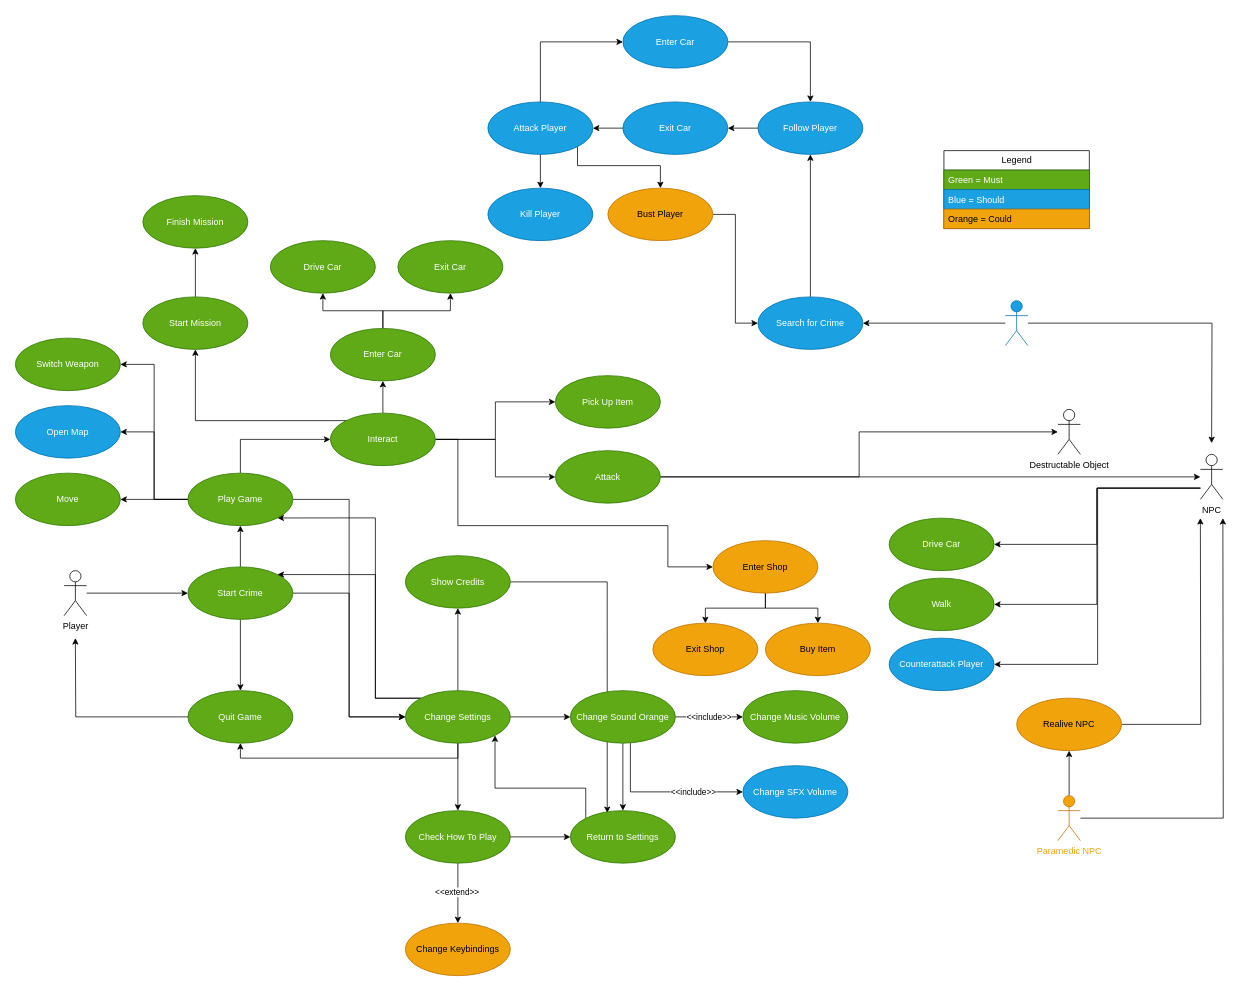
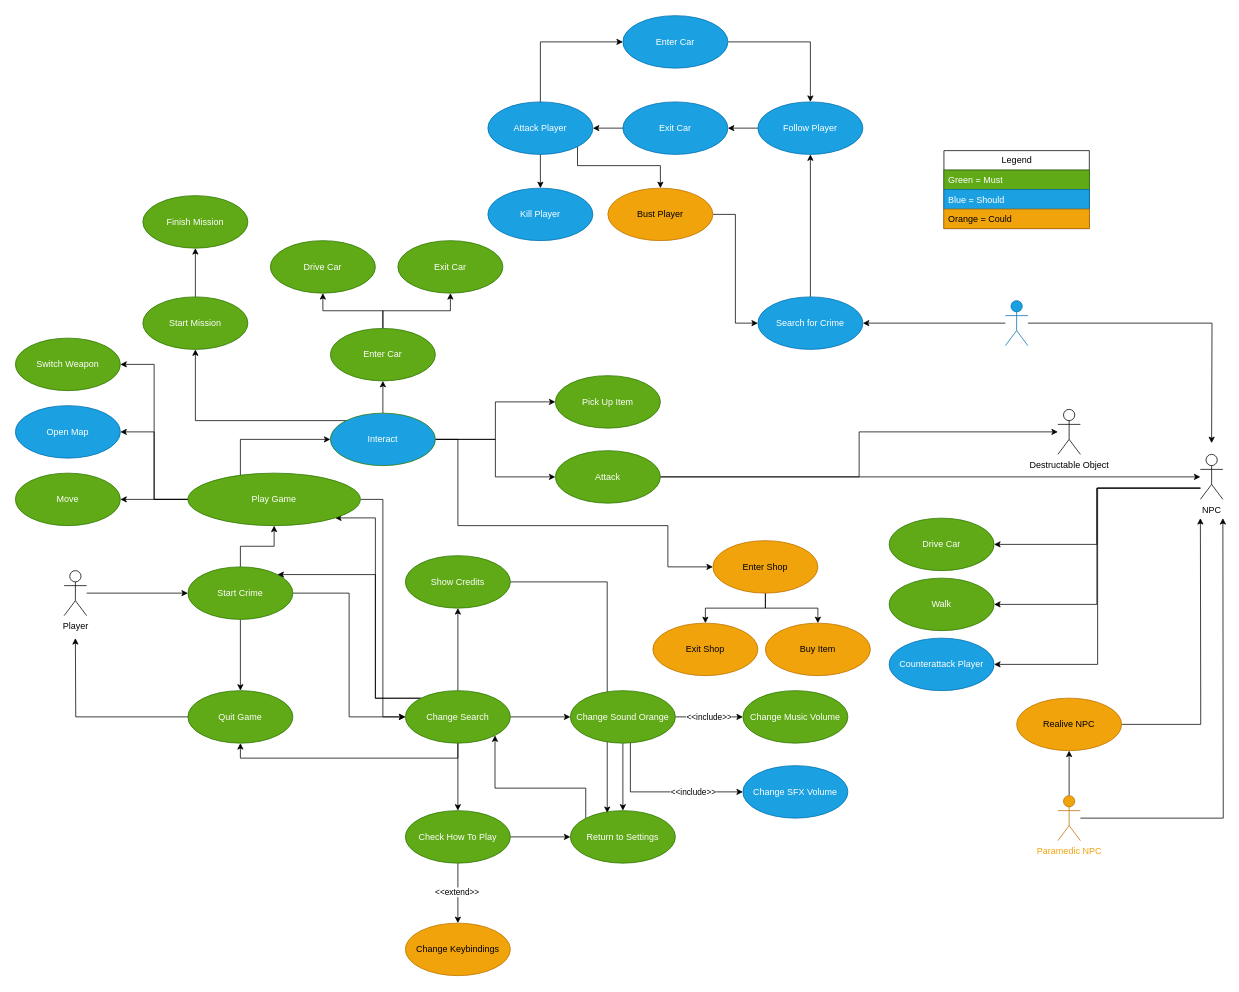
(383, 439) -> (383, 439)
(240, 499) -> (274, 499)
(458, 717) -> (458, 717)
